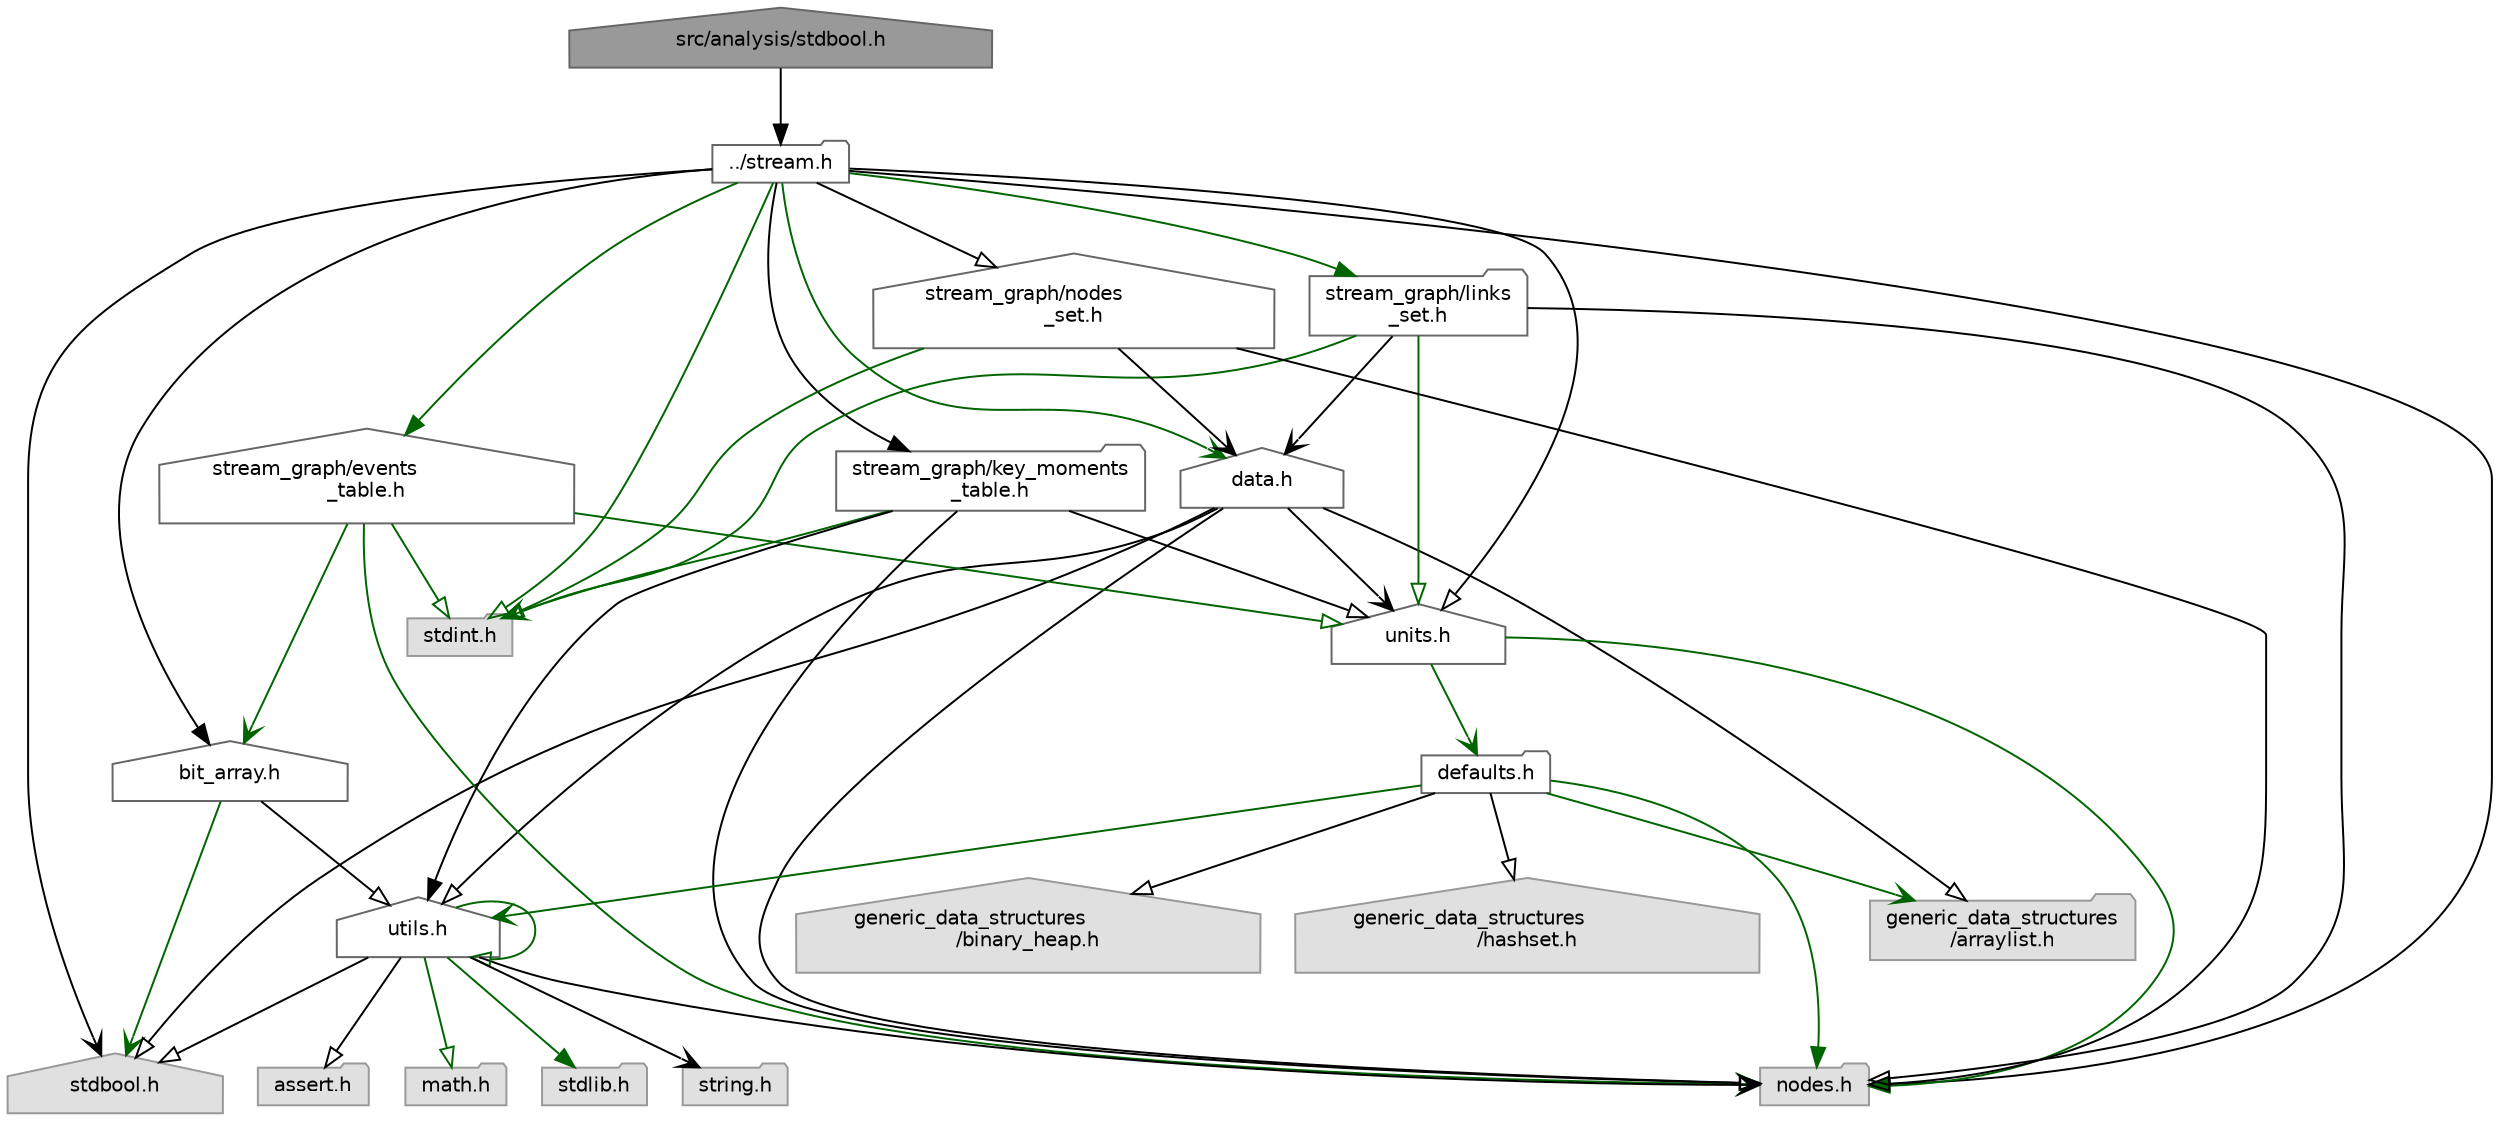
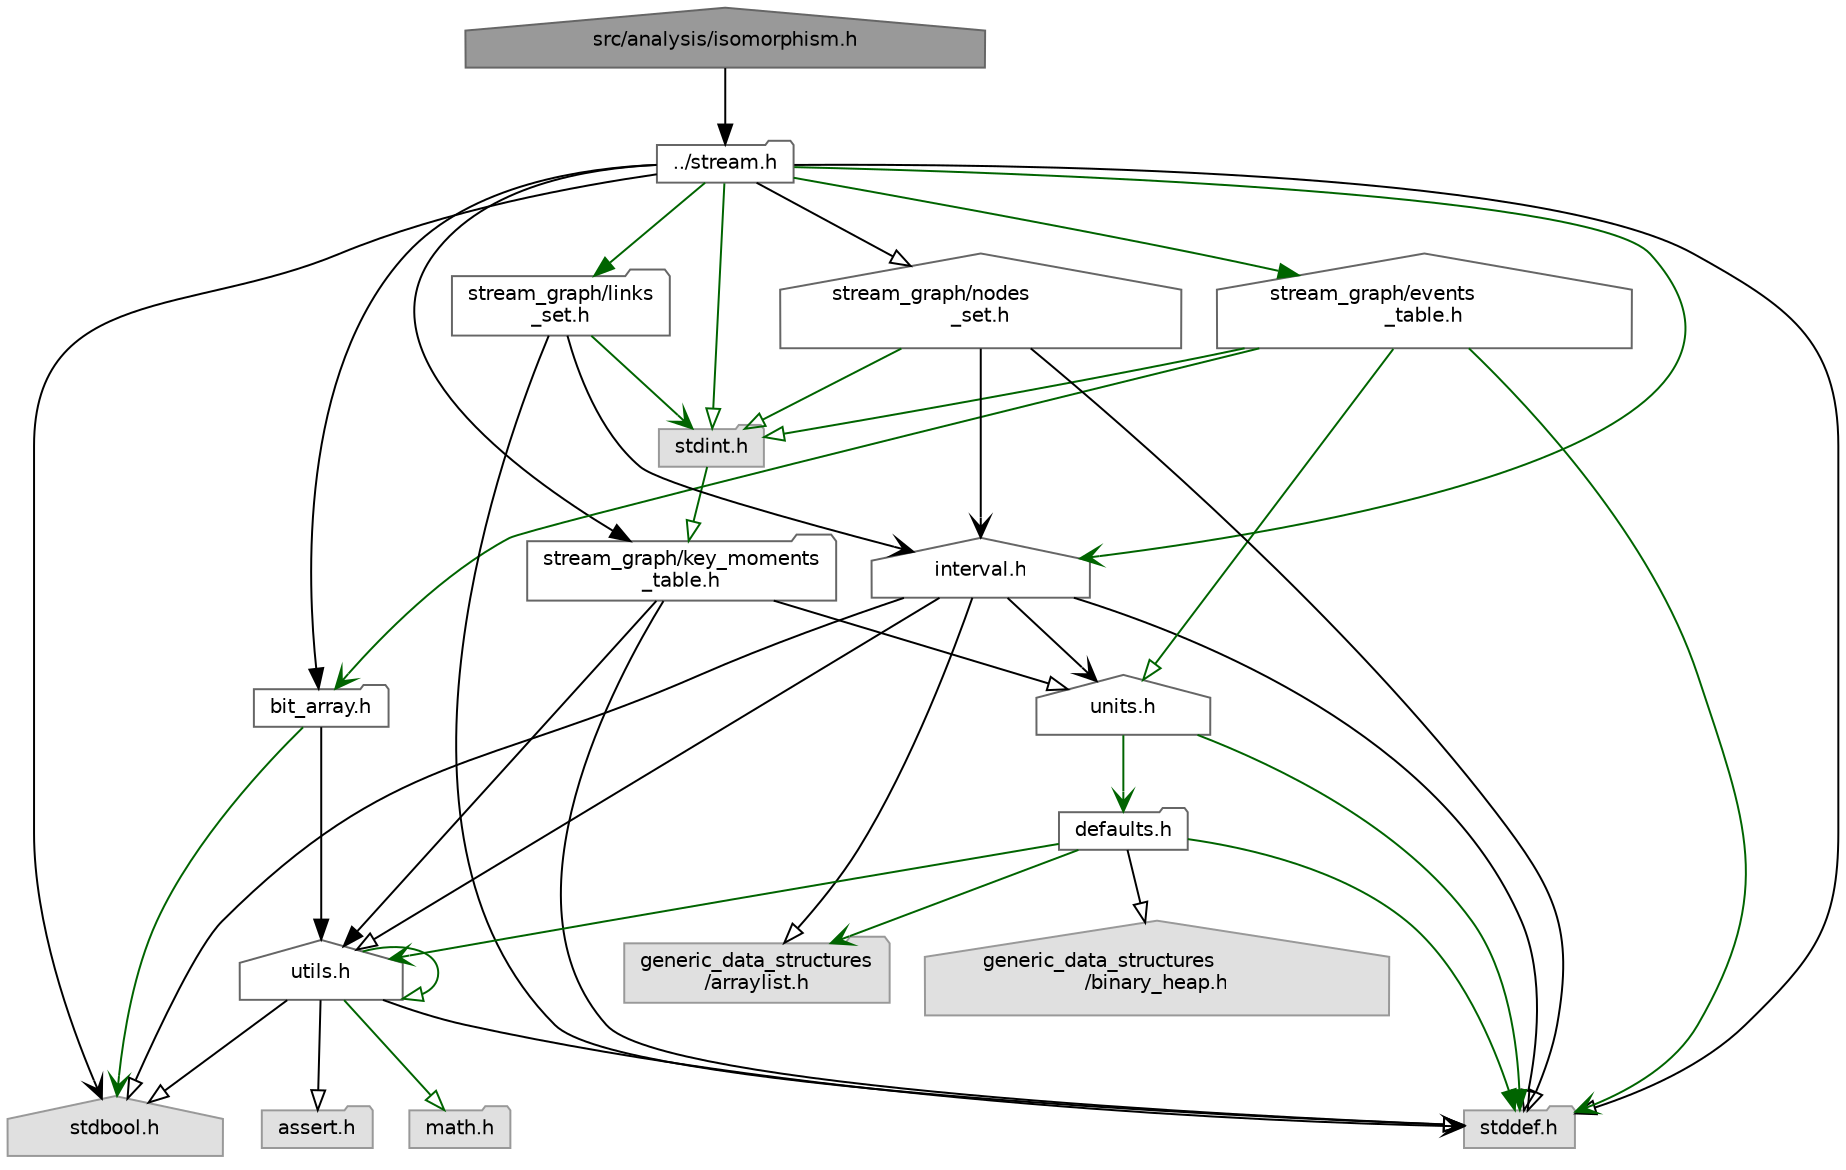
(781, 41) -> (725, 41)
(1546, 254) -> none
(1418, 460) -> none
(1262, 481) -> (981, 571)
(705, 559) -> (698, 504)
(230, 774) -> (321, 708)
(317, 847) -> (321, 818)
(1527, 930) -> none
(595, 1086) -> none
(735, 1086) -> none
(1815, 1086) -> (1519, 1129)
